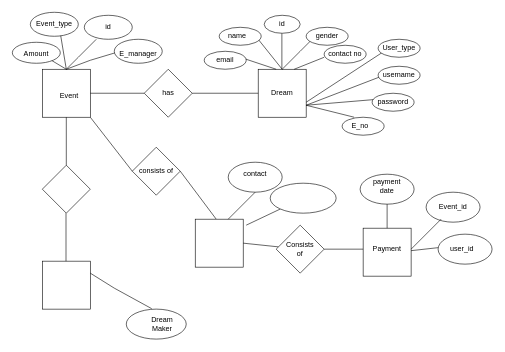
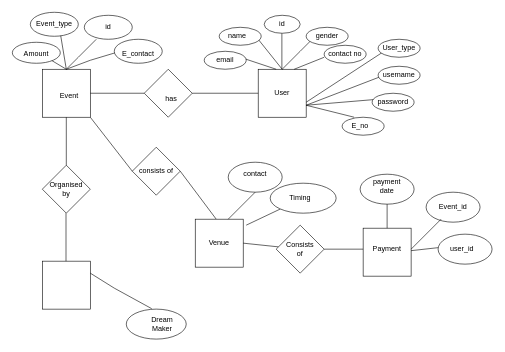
(138, 54) -> (138, 54)
(168, 93) -> (171, 99)
(282, 93) -> (282, 93)
none -> (66, 189)
none -> (300, 198)
none -> (219, 243)
